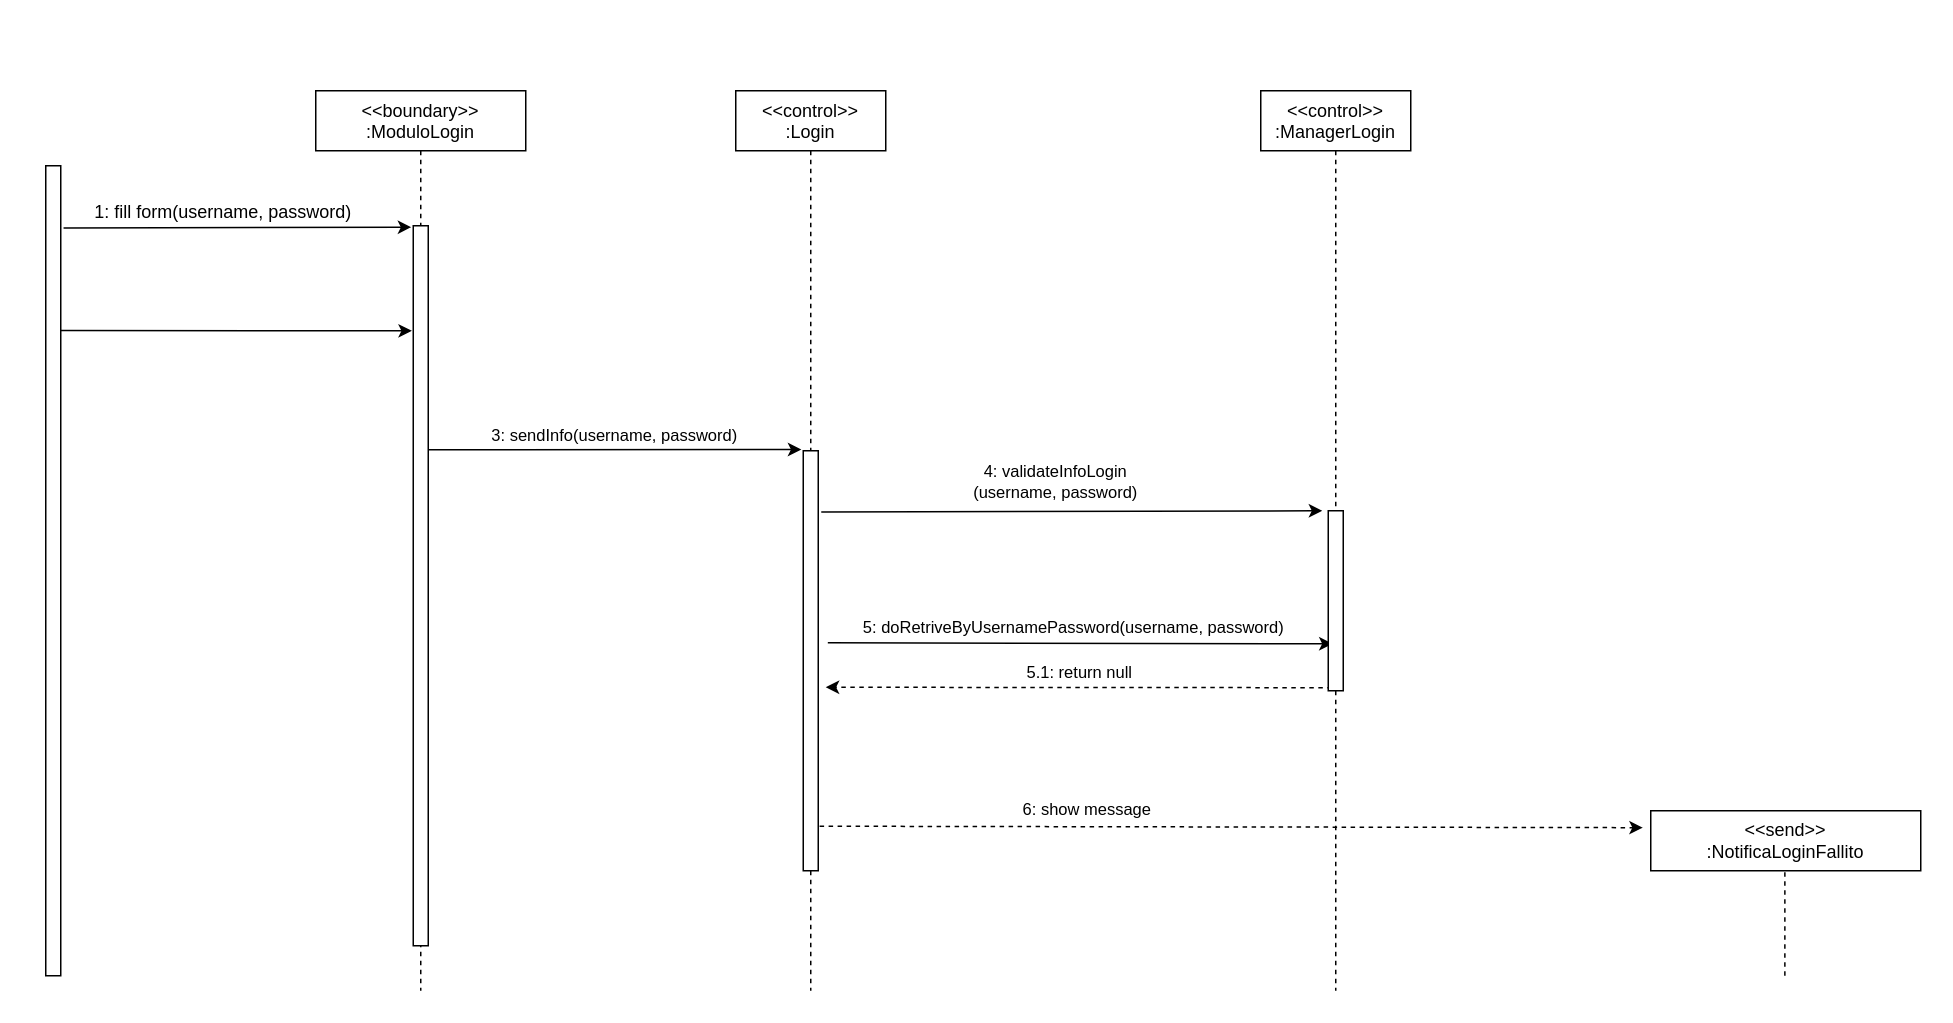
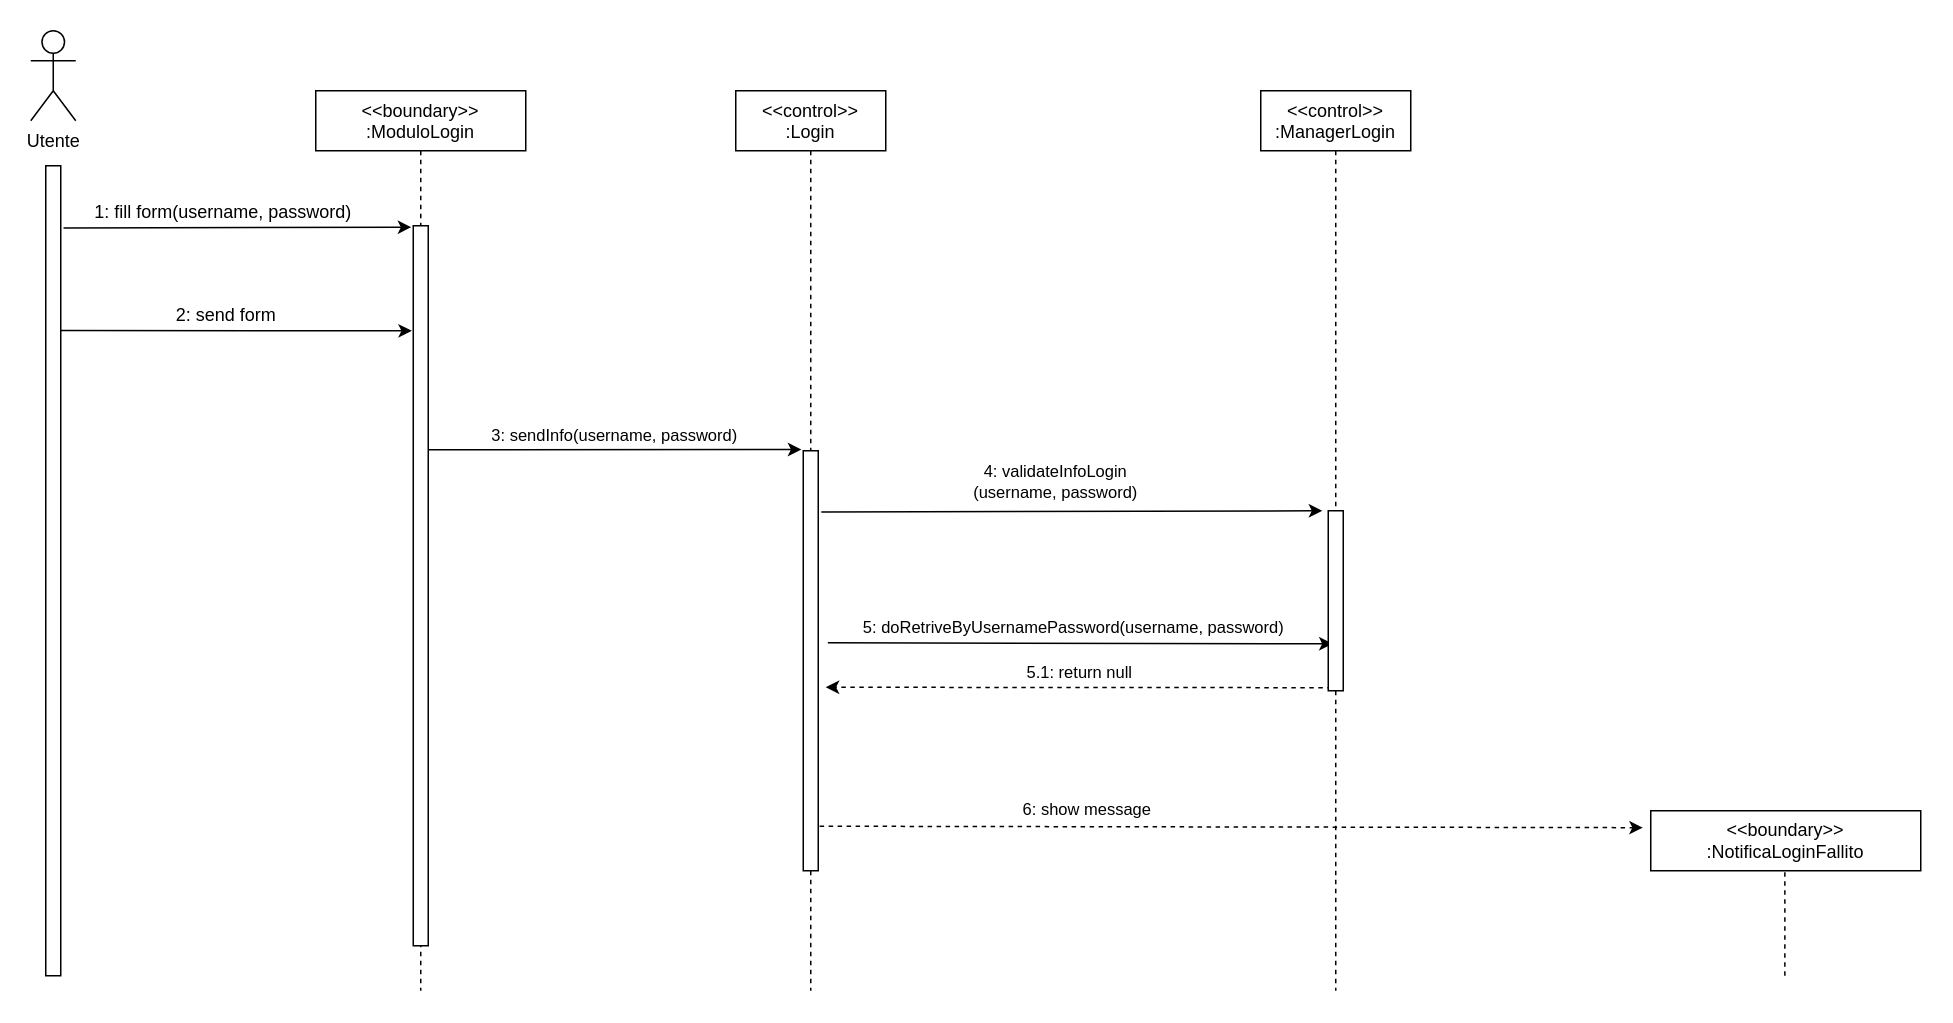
none -> (53, 76)
none -> (226, 316)
(1786, 841) -> (1786, 841)
